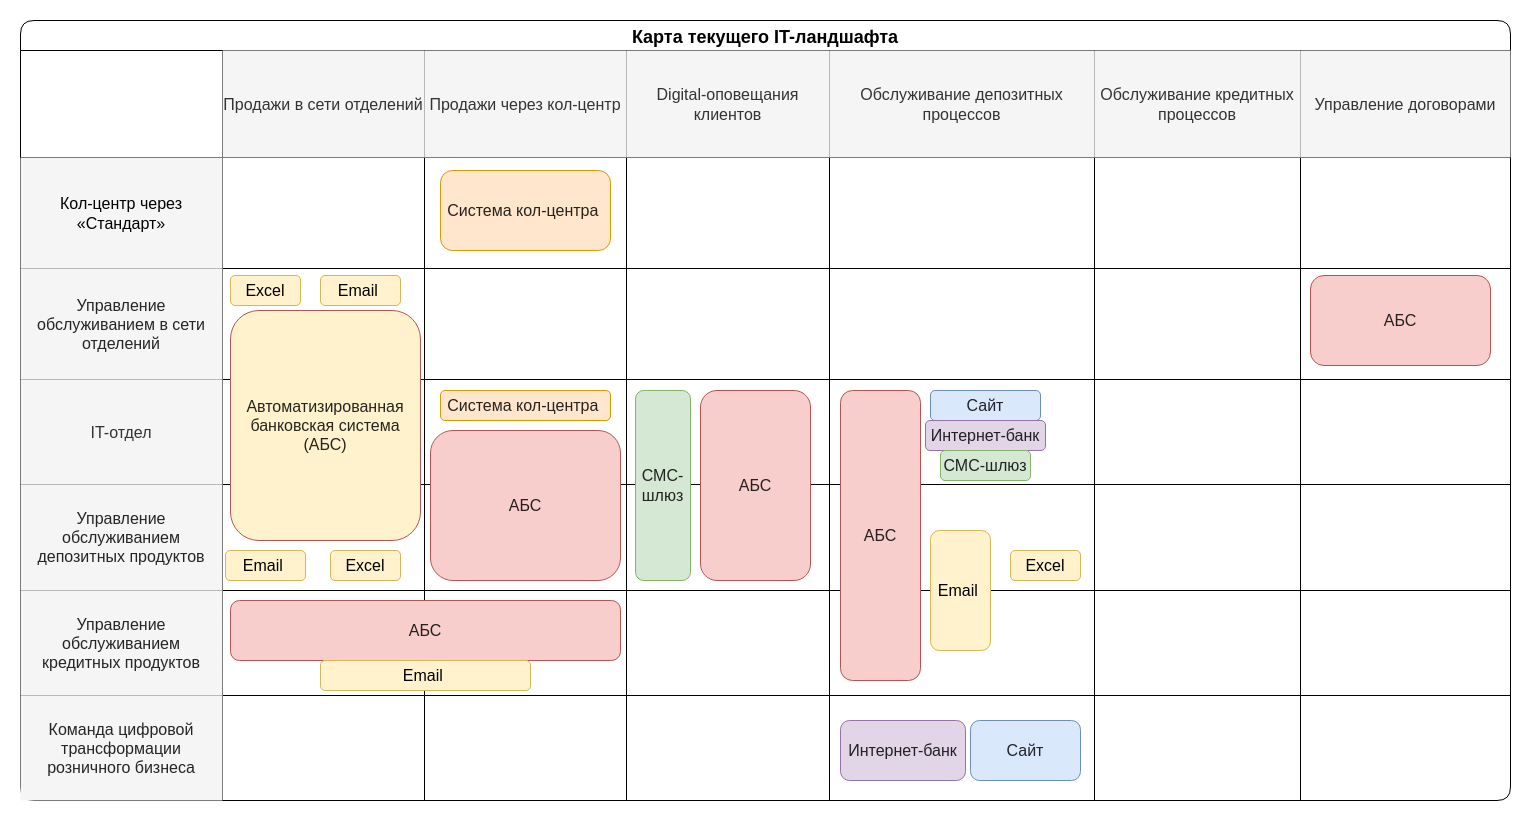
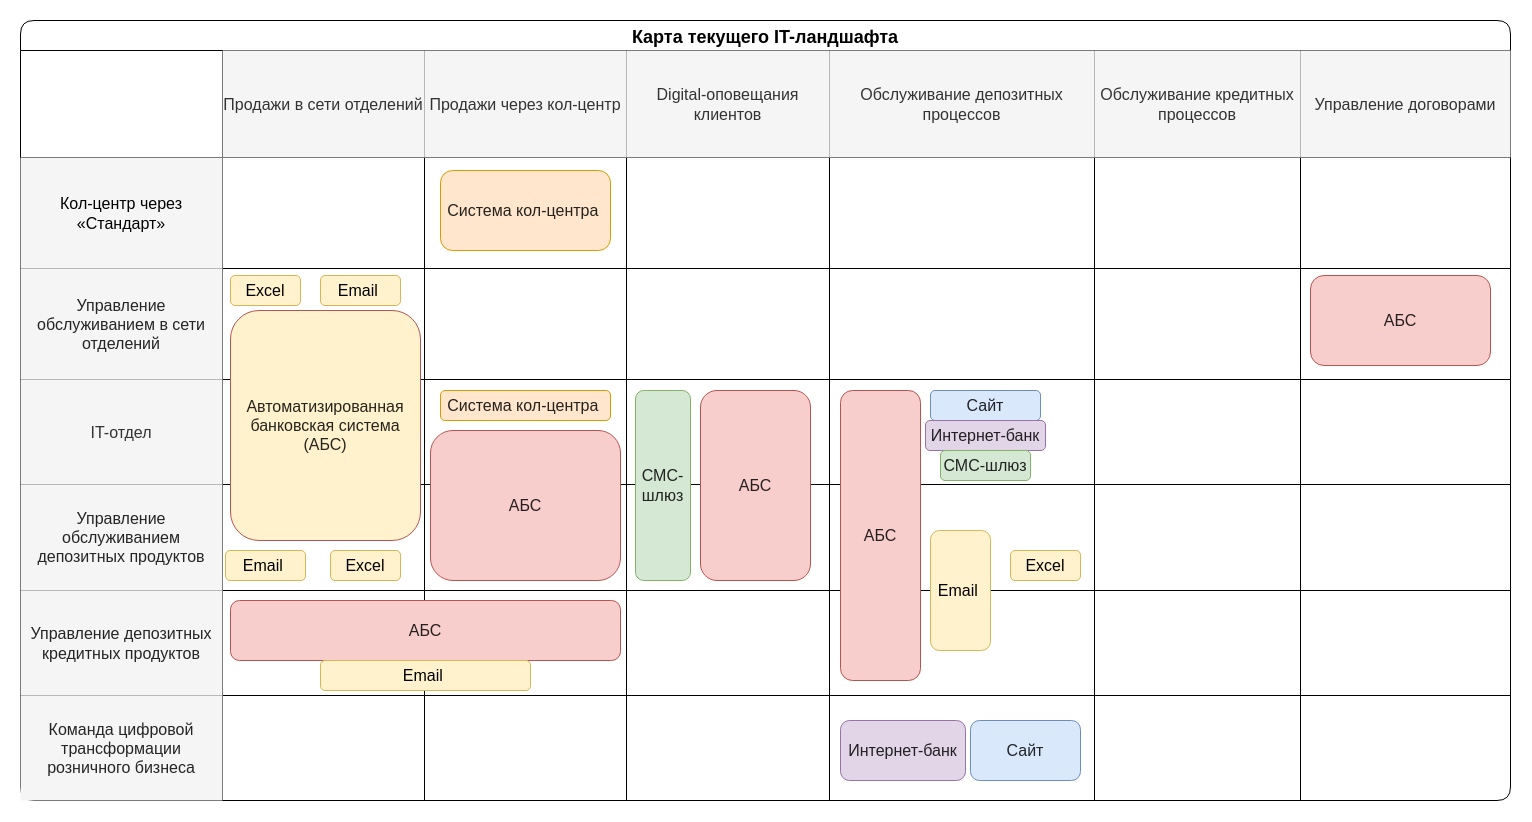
(122, 644) -> (122, 644)
